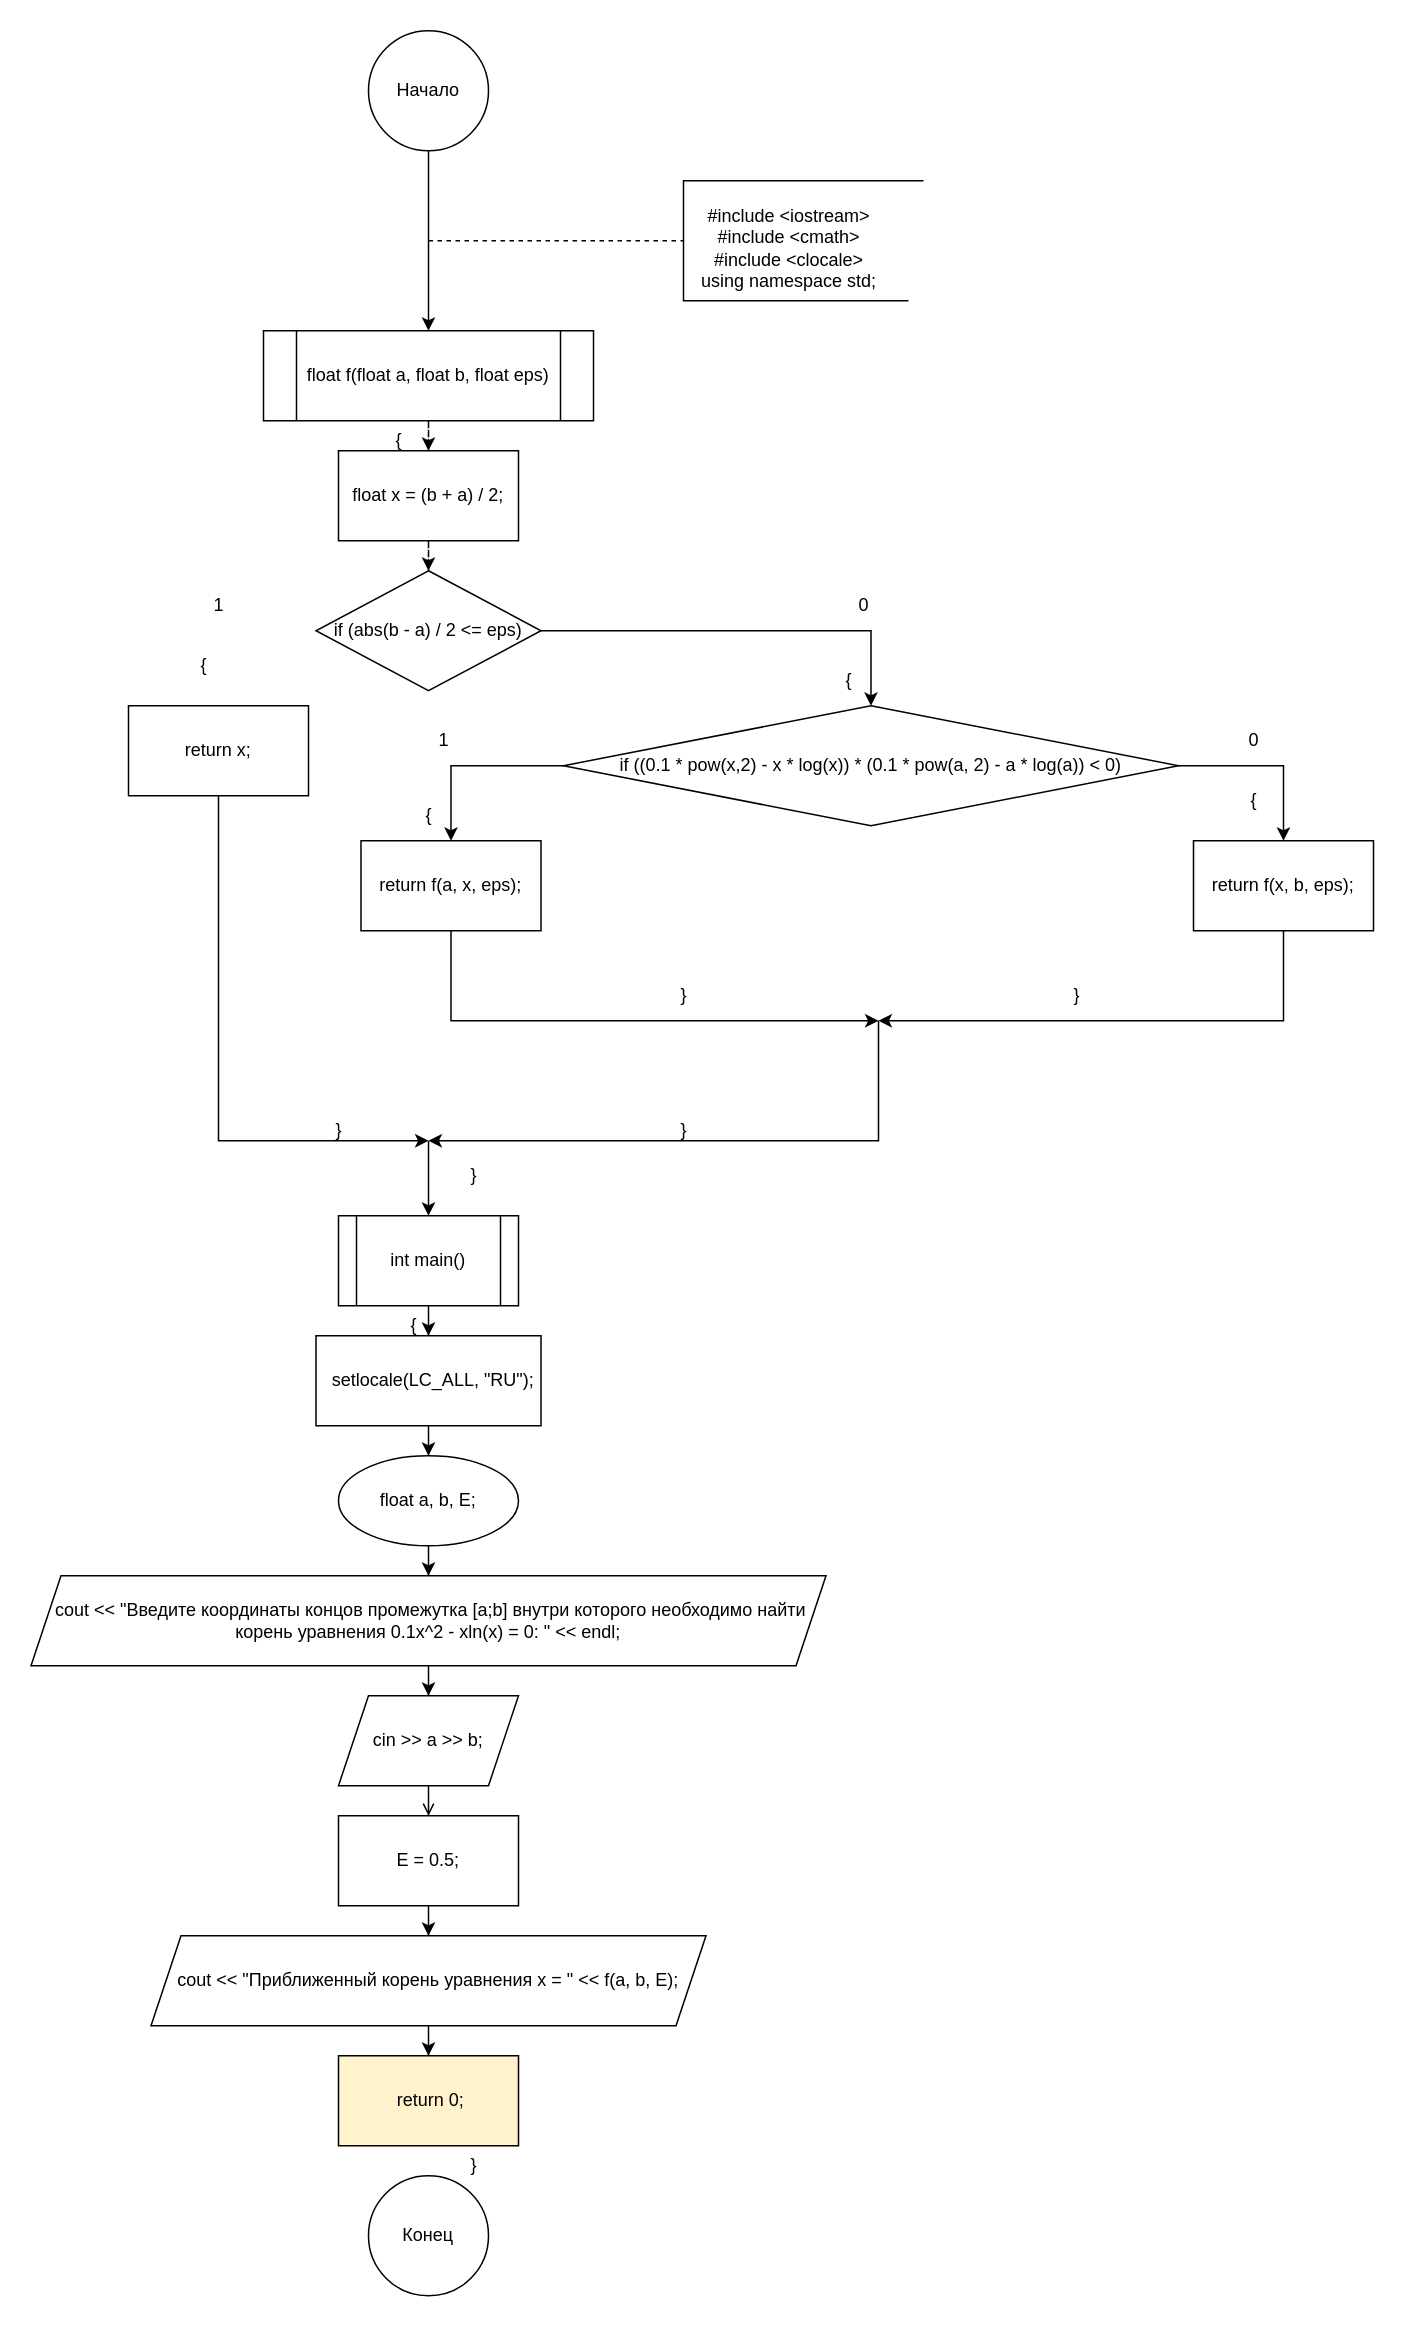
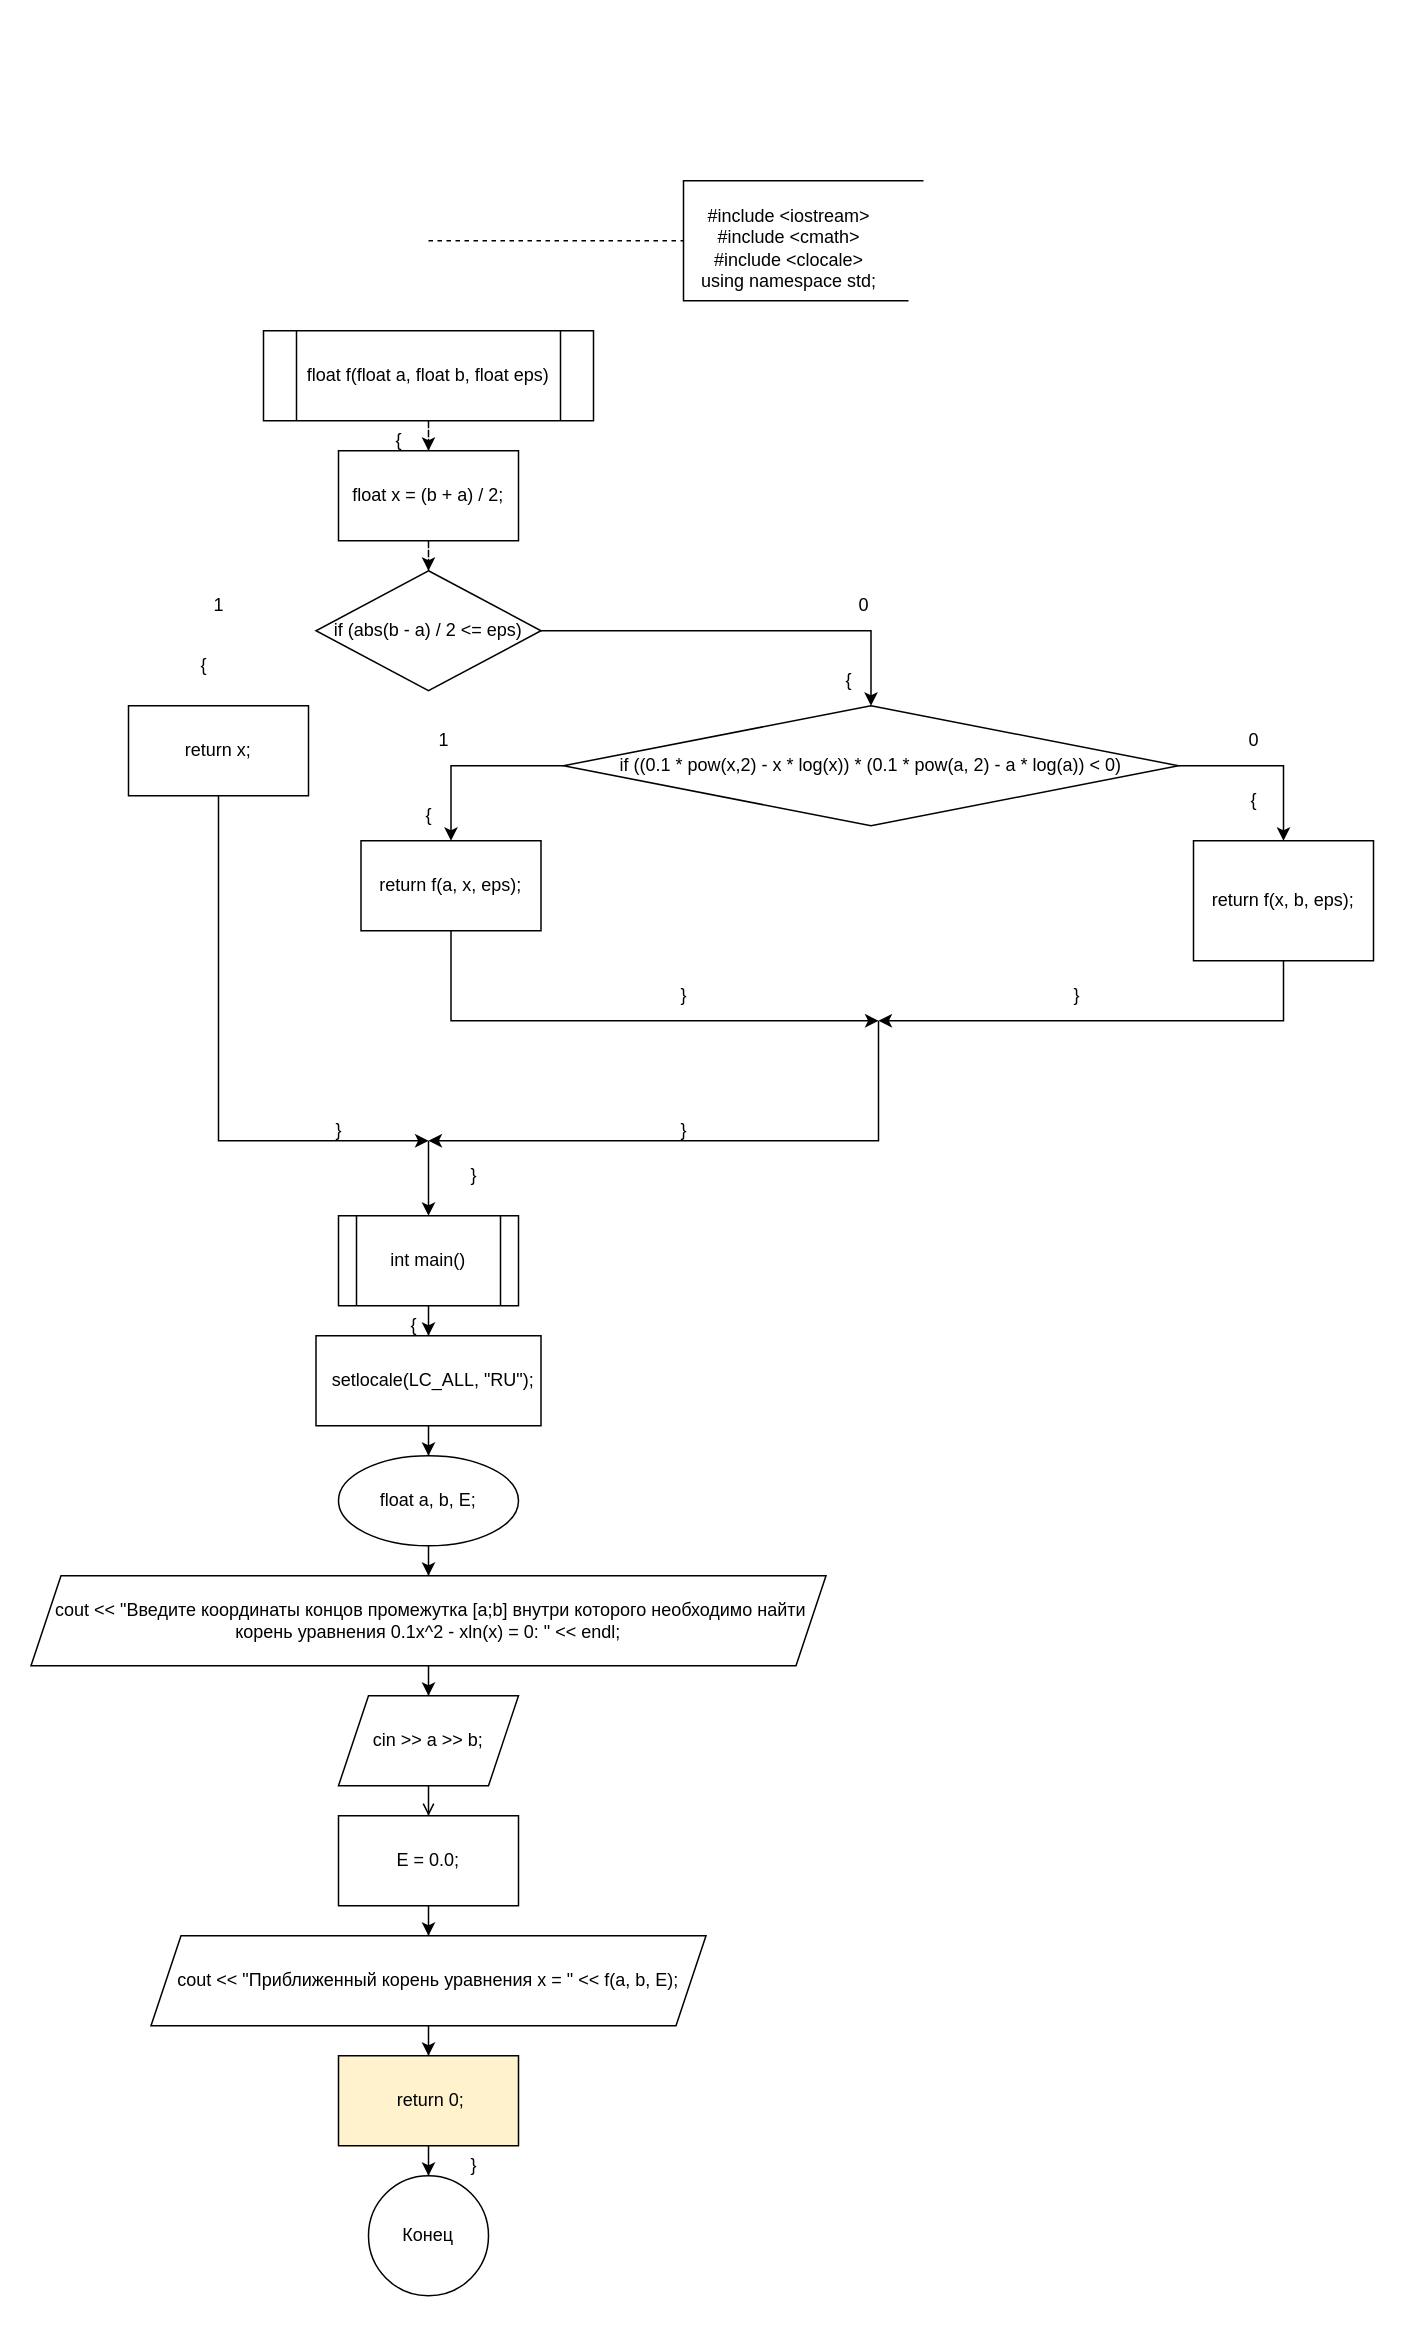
(428, 91) -> none
(428, 236) -> none
(1283, 886) -> (1283, 901)
(428, 1861) -> (428, 1861)
none -> (428, 2166)
